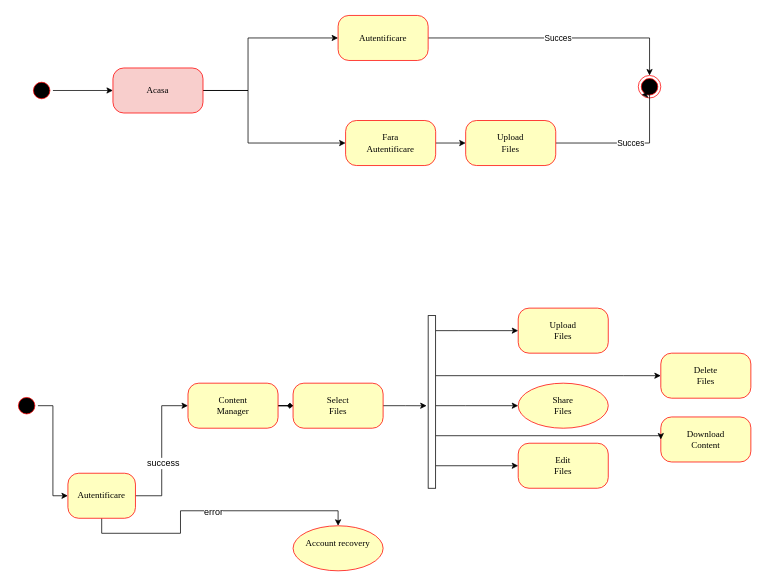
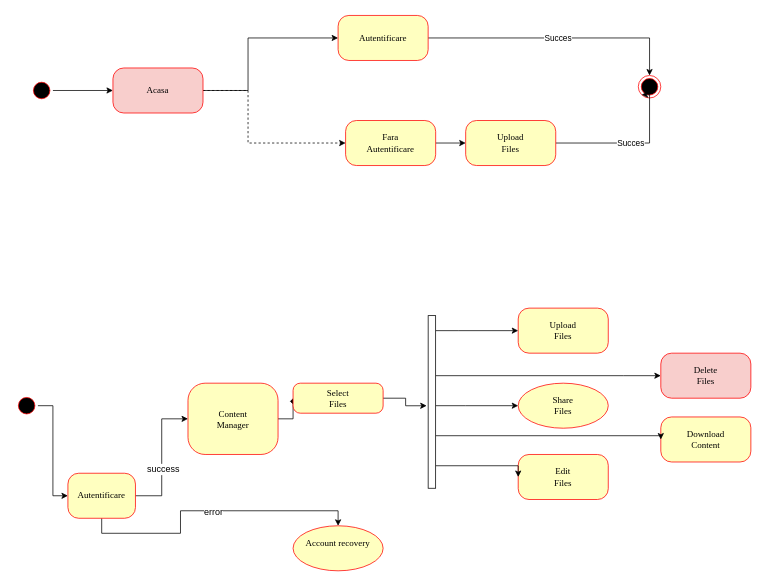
(268, 143) -> (268, 143)
(705, 375) -> (705, 375)
(233, 405) -> (233, 419)
(338, 405) -> (338, 398)
(563, 465) -> (563, 477)
